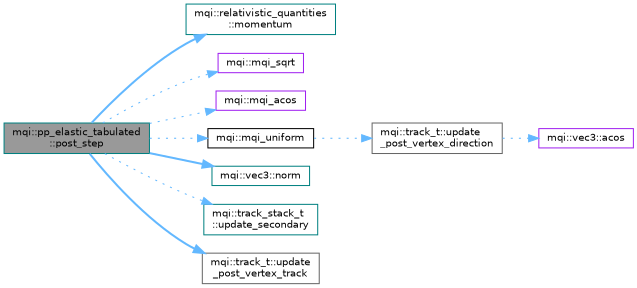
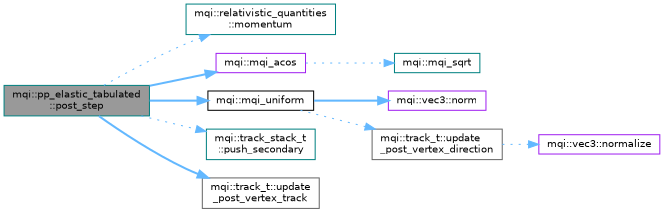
(261, 63) -> (437, 63)
(140, 76) -> (151, 60)
(154, 95) -> (345, 63)
(178, 118) -> (178, 80)
(174, 138) -> (174, 101)
(586, 138) -> (599, 144)
(176, 159) -> (346, 101)
(261, 176) -> (437, 101)
(261, 220) -> (261, 144)
